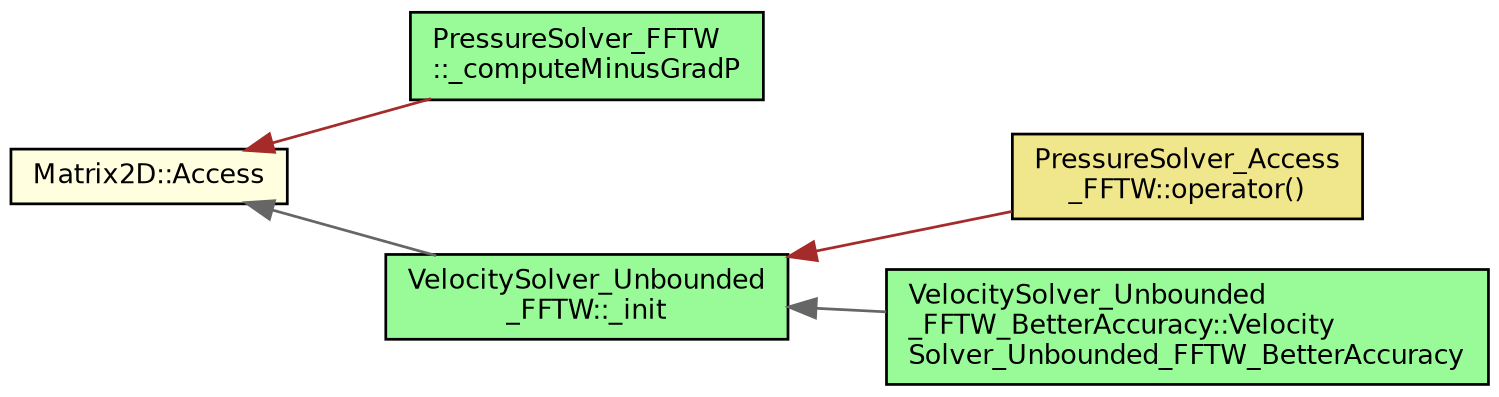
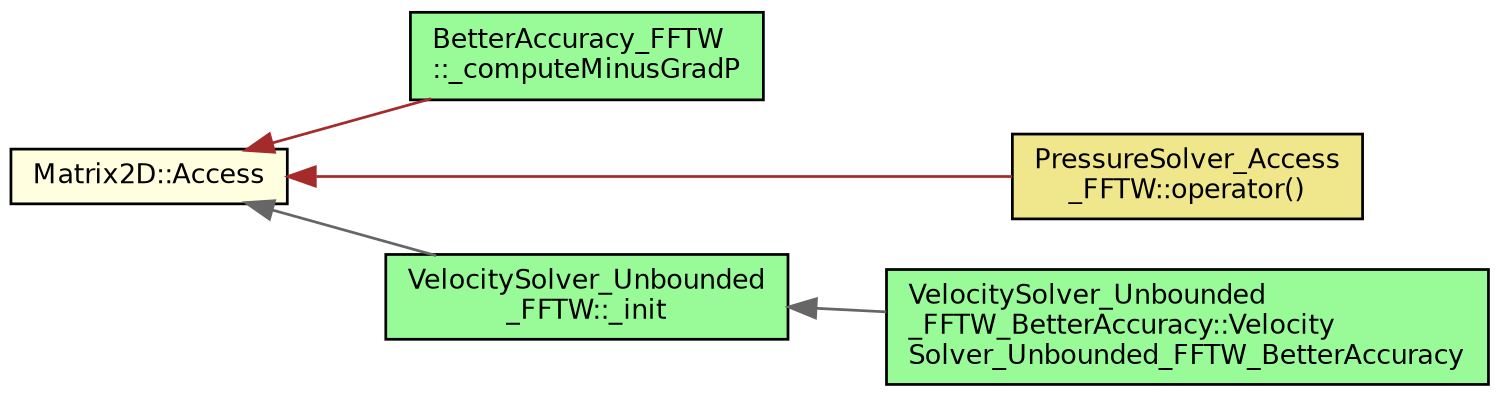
(587, 56) -> (587, 56)
(914, 231) -> (664, 176)
